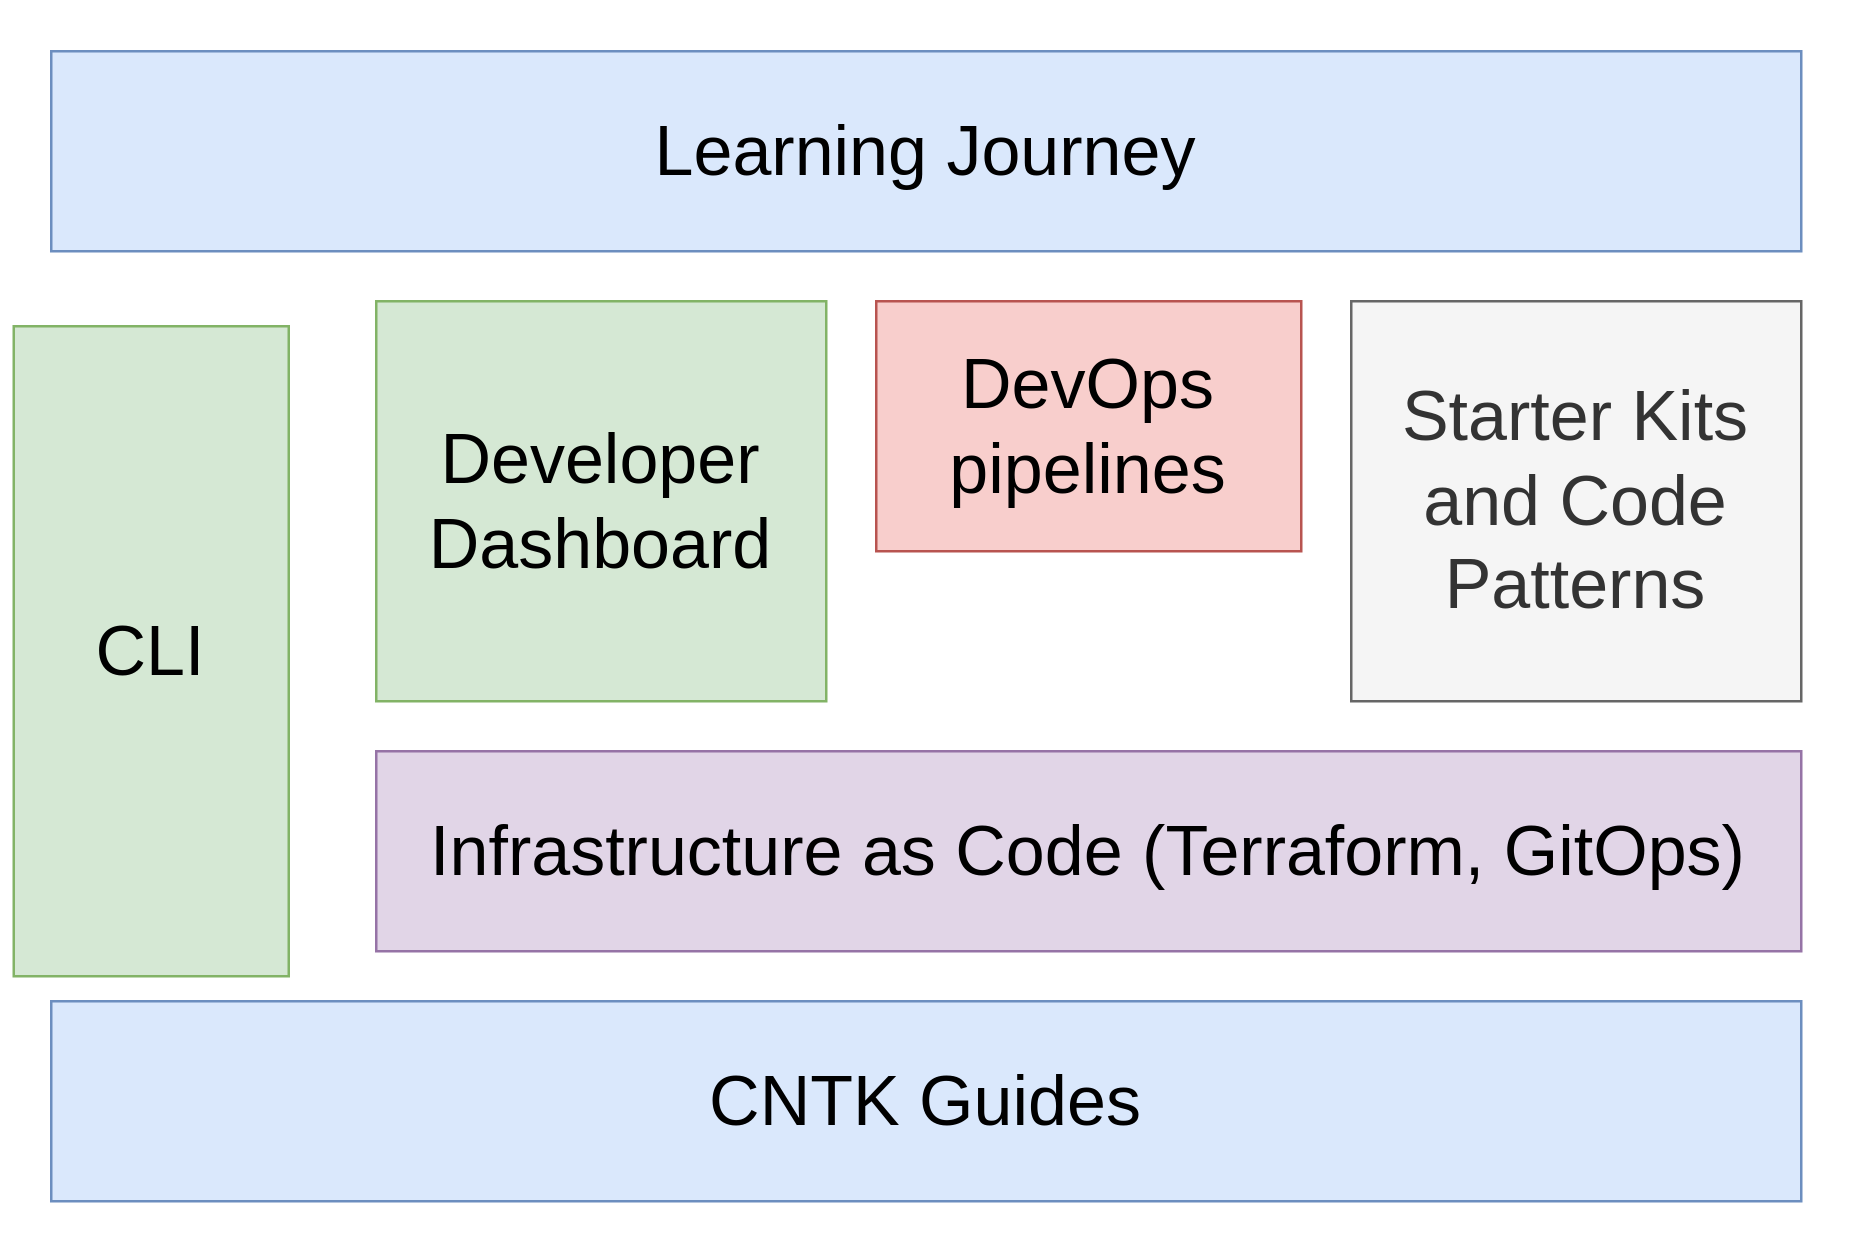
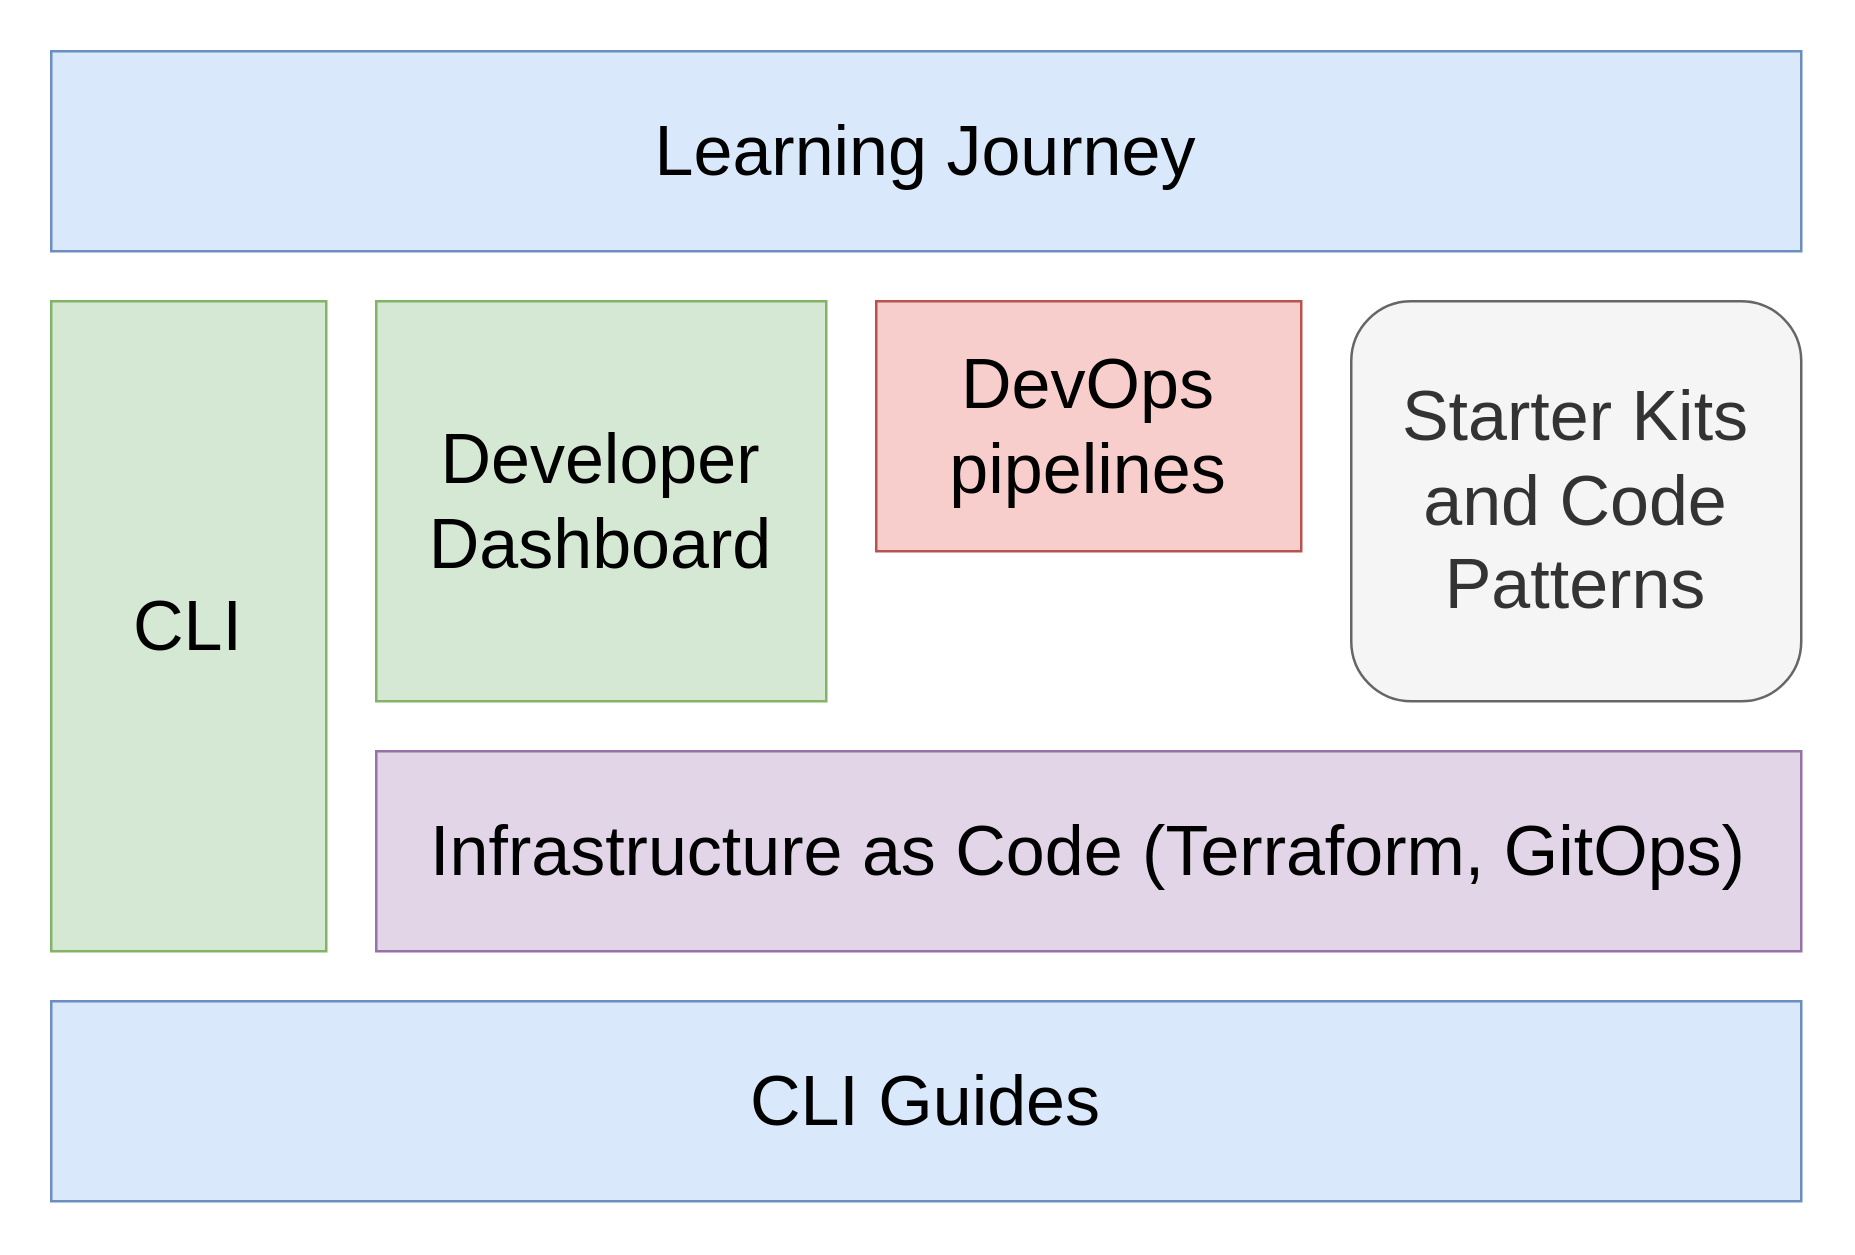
(1576, 501) -> (1576, 501)
(151, 651) -> (189, 626)
(926, 1101) -> (926, 1101)
